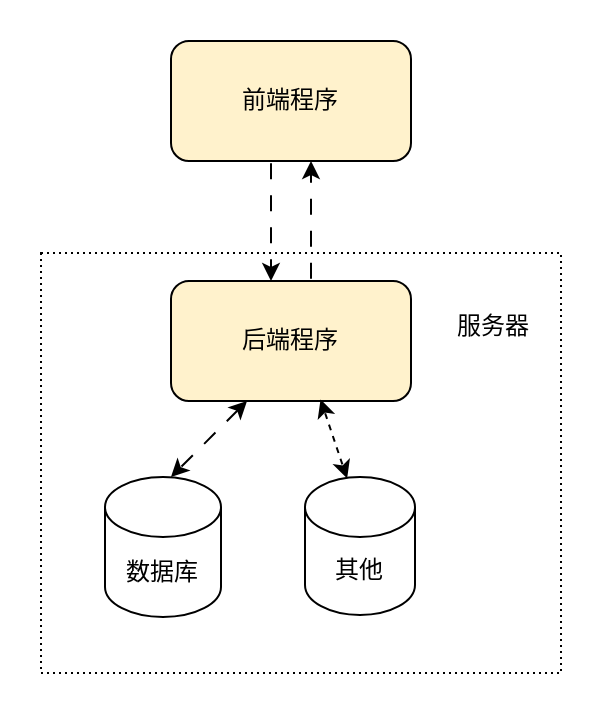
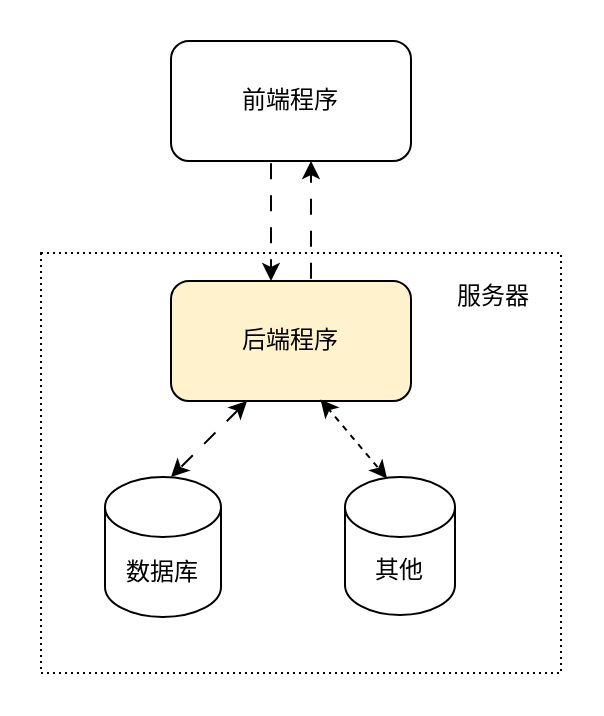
(291, 101) -> (291, 101)
(493, 327) -> (493, 297)
(360, 546) -> (400, 546)
